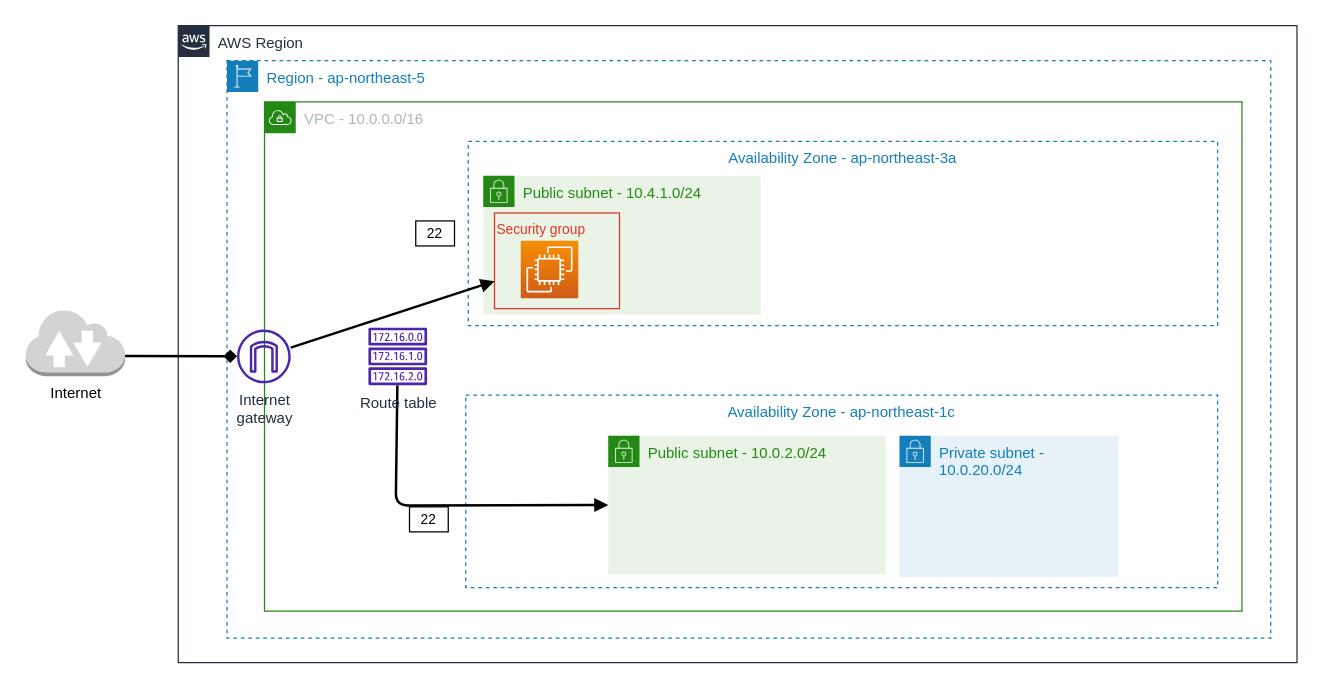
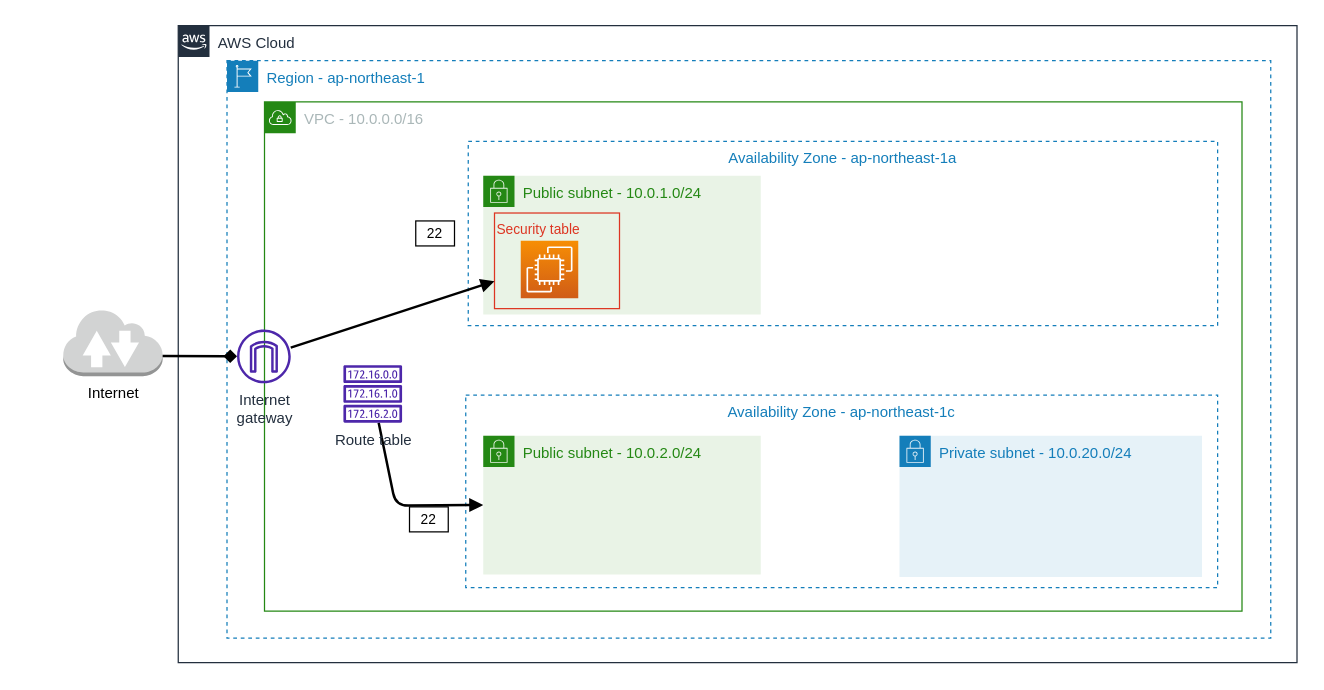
(256, 43) -> (252, 43)
(358, 78) -> (358, 78)
(842, 158) -> (842, 158)
(621, 193) -> (621, 193)
(547, 230) -> (545, 230)
(75, 342) -> (113, 342)
(398, 356) -> (373, 394)
(747, 505) -> (622, 505)
(1009, 506) -> (1051, 506)
